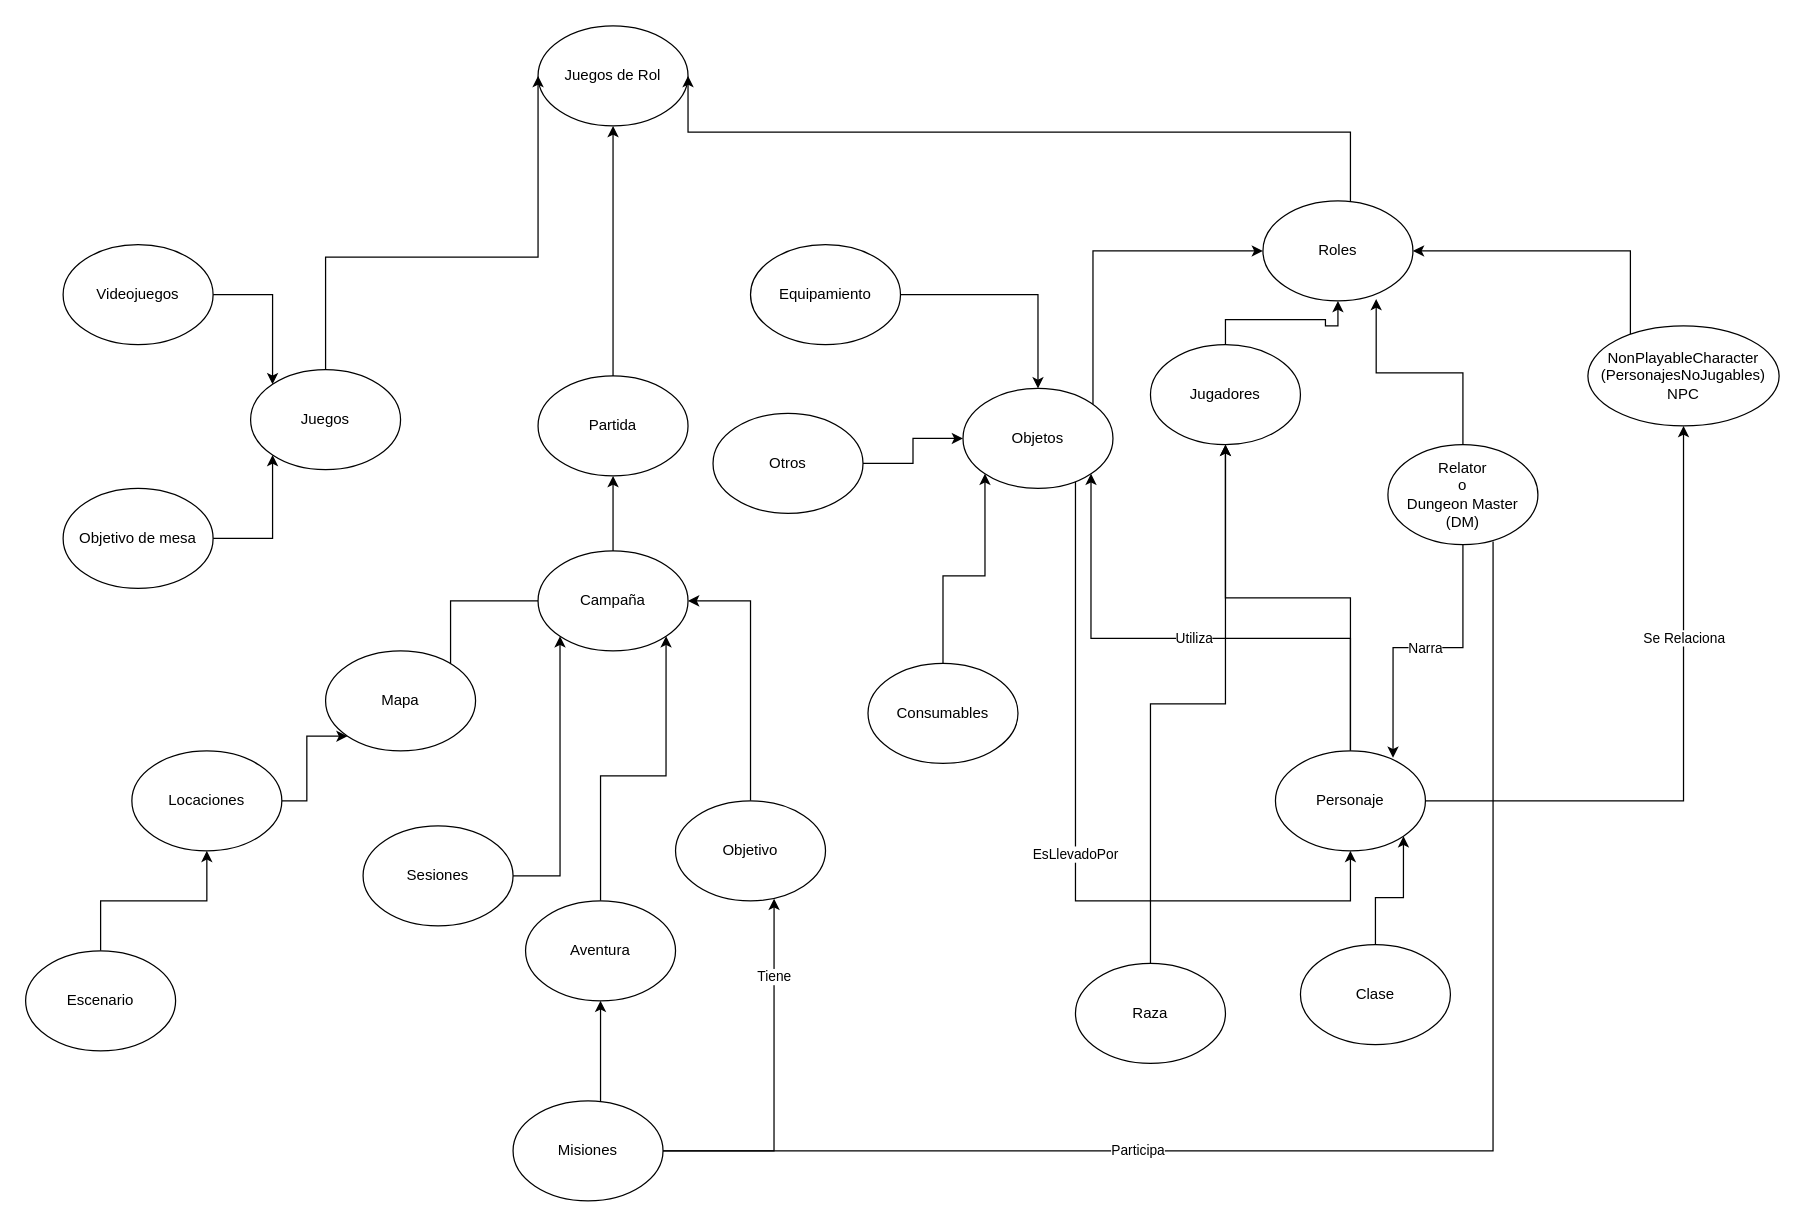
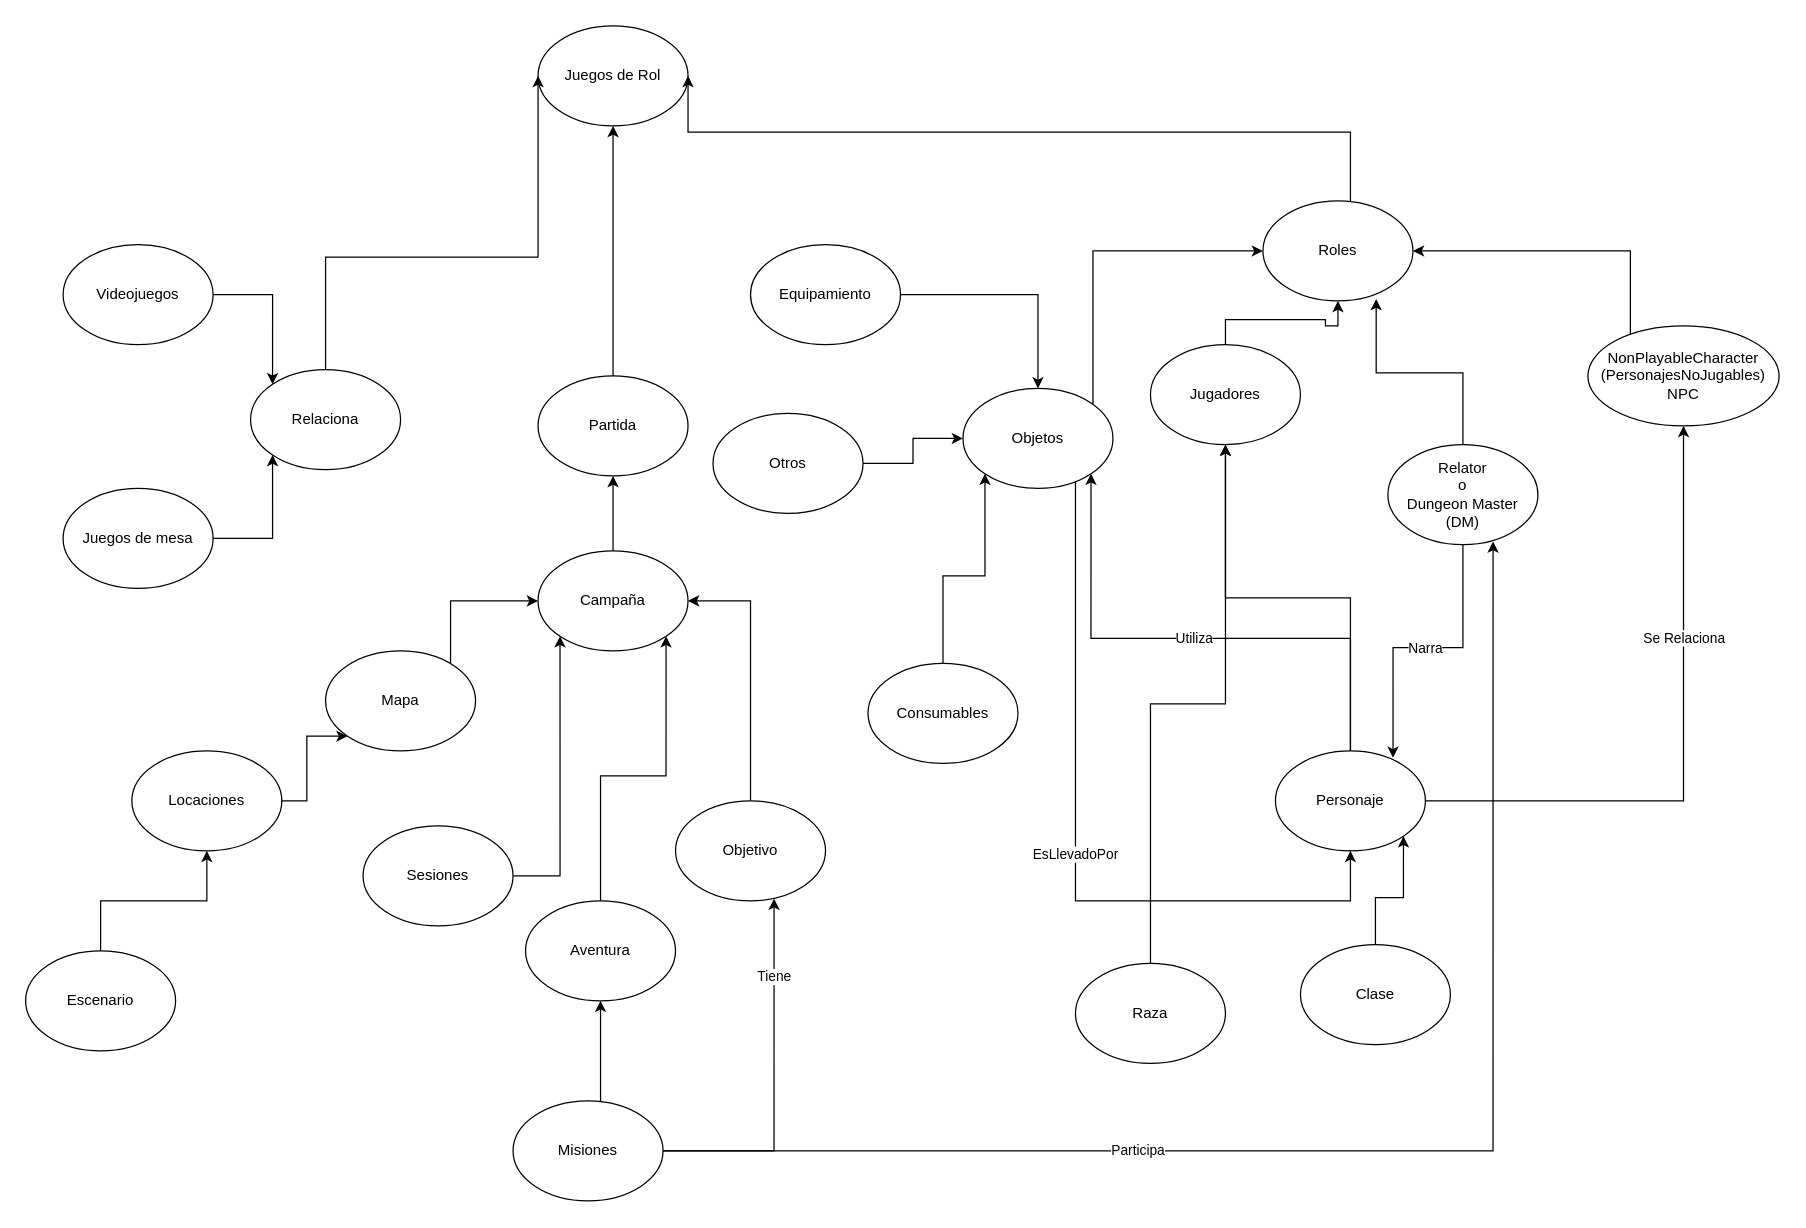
(326, 419) -> (326, 419)
(138, 538) -> (138, 538)
(1493, 547) -> (1493, 551)
(531, 601) -> (528, 601)
